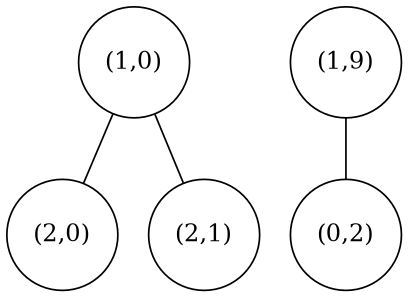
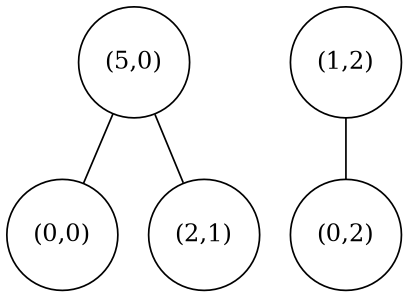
(134, 62) -> (134, 62)
(346, 62) -> (346, 62)
(62, 235) -> (62, 235)
